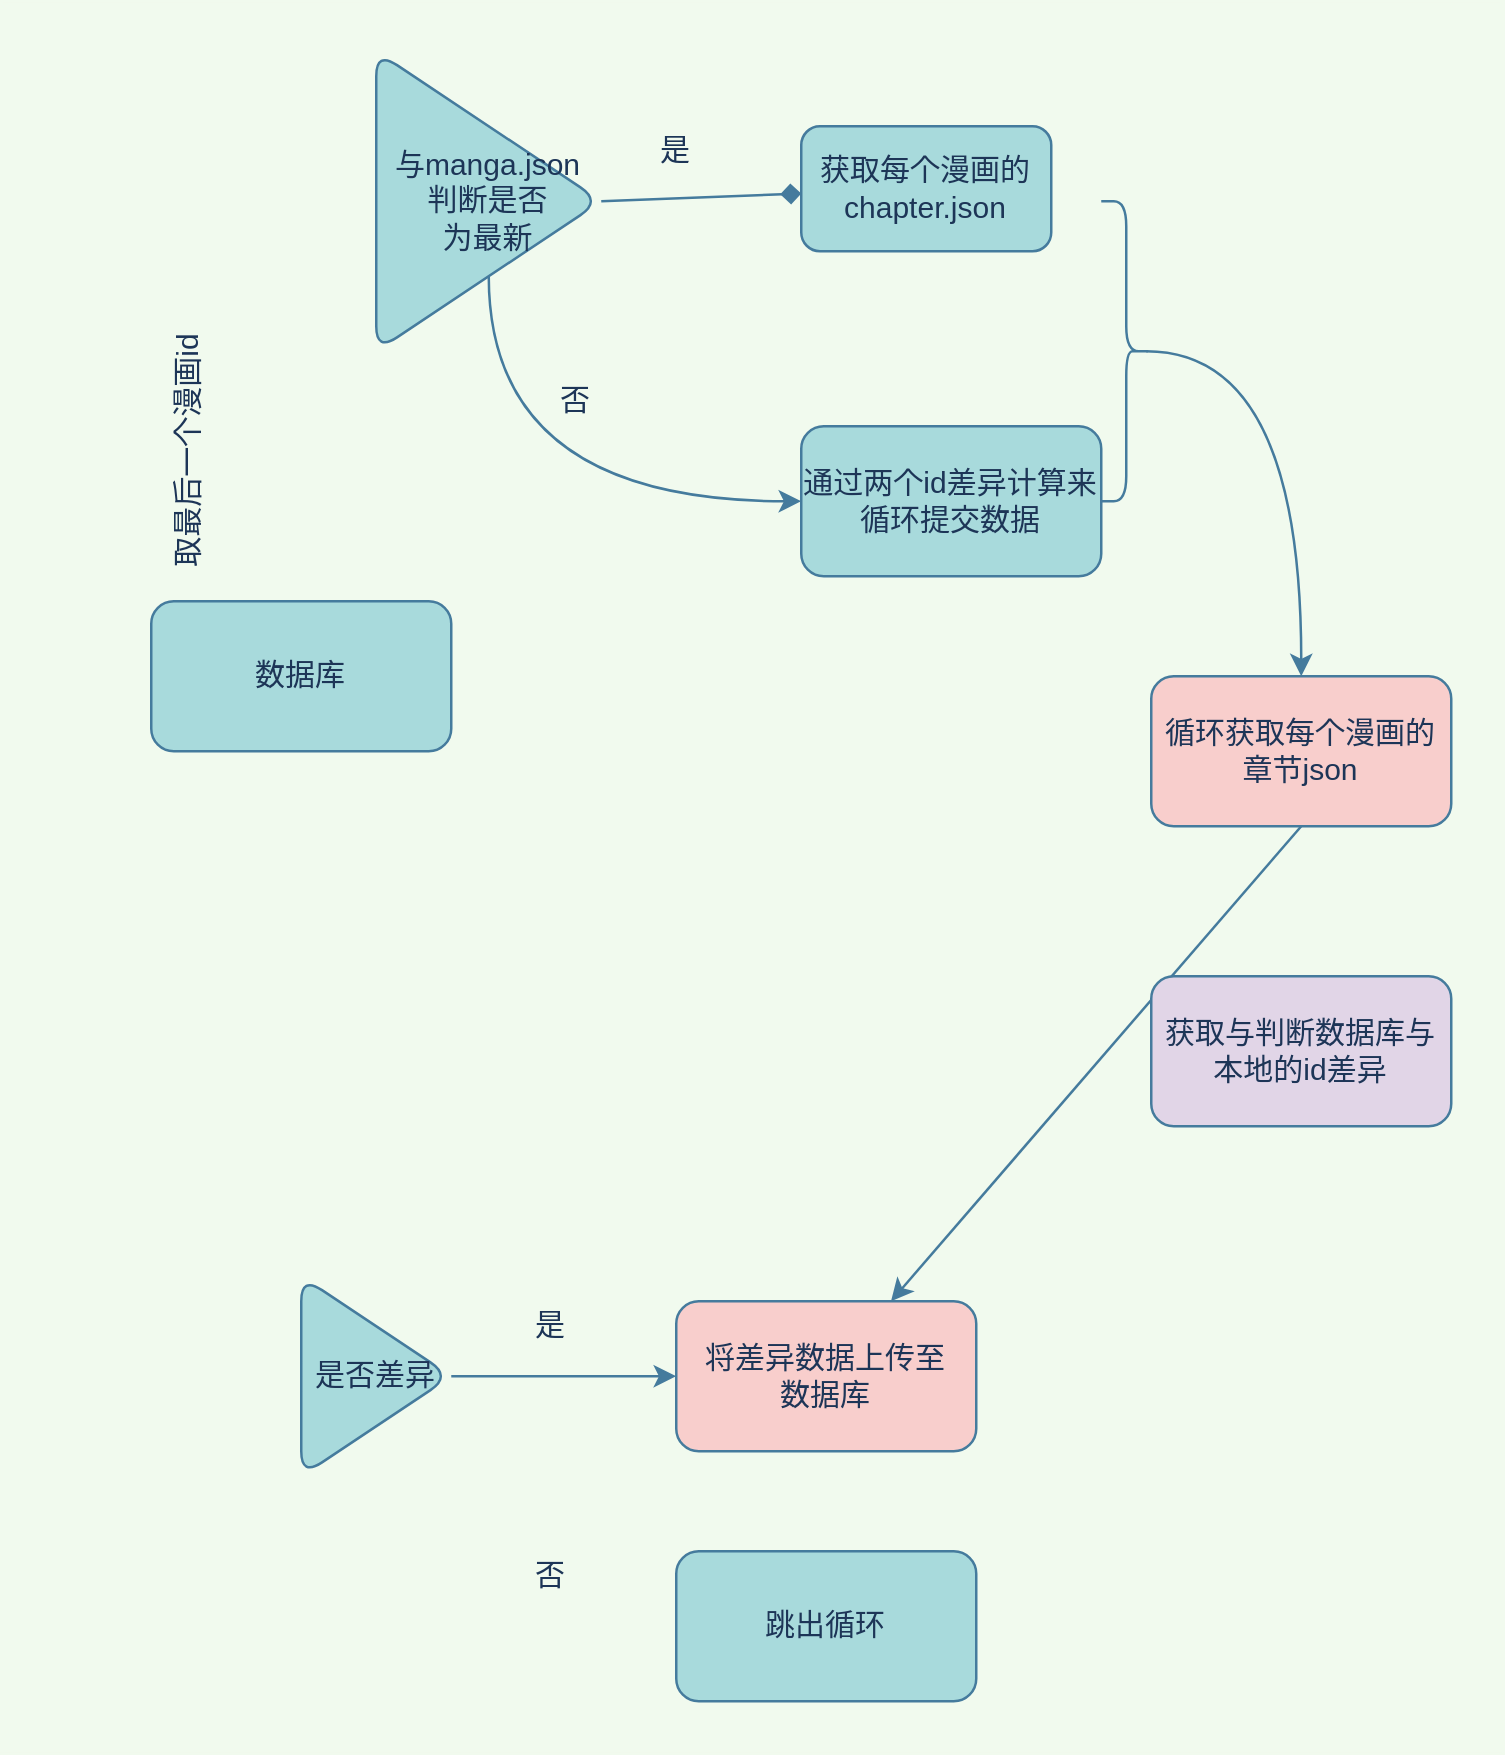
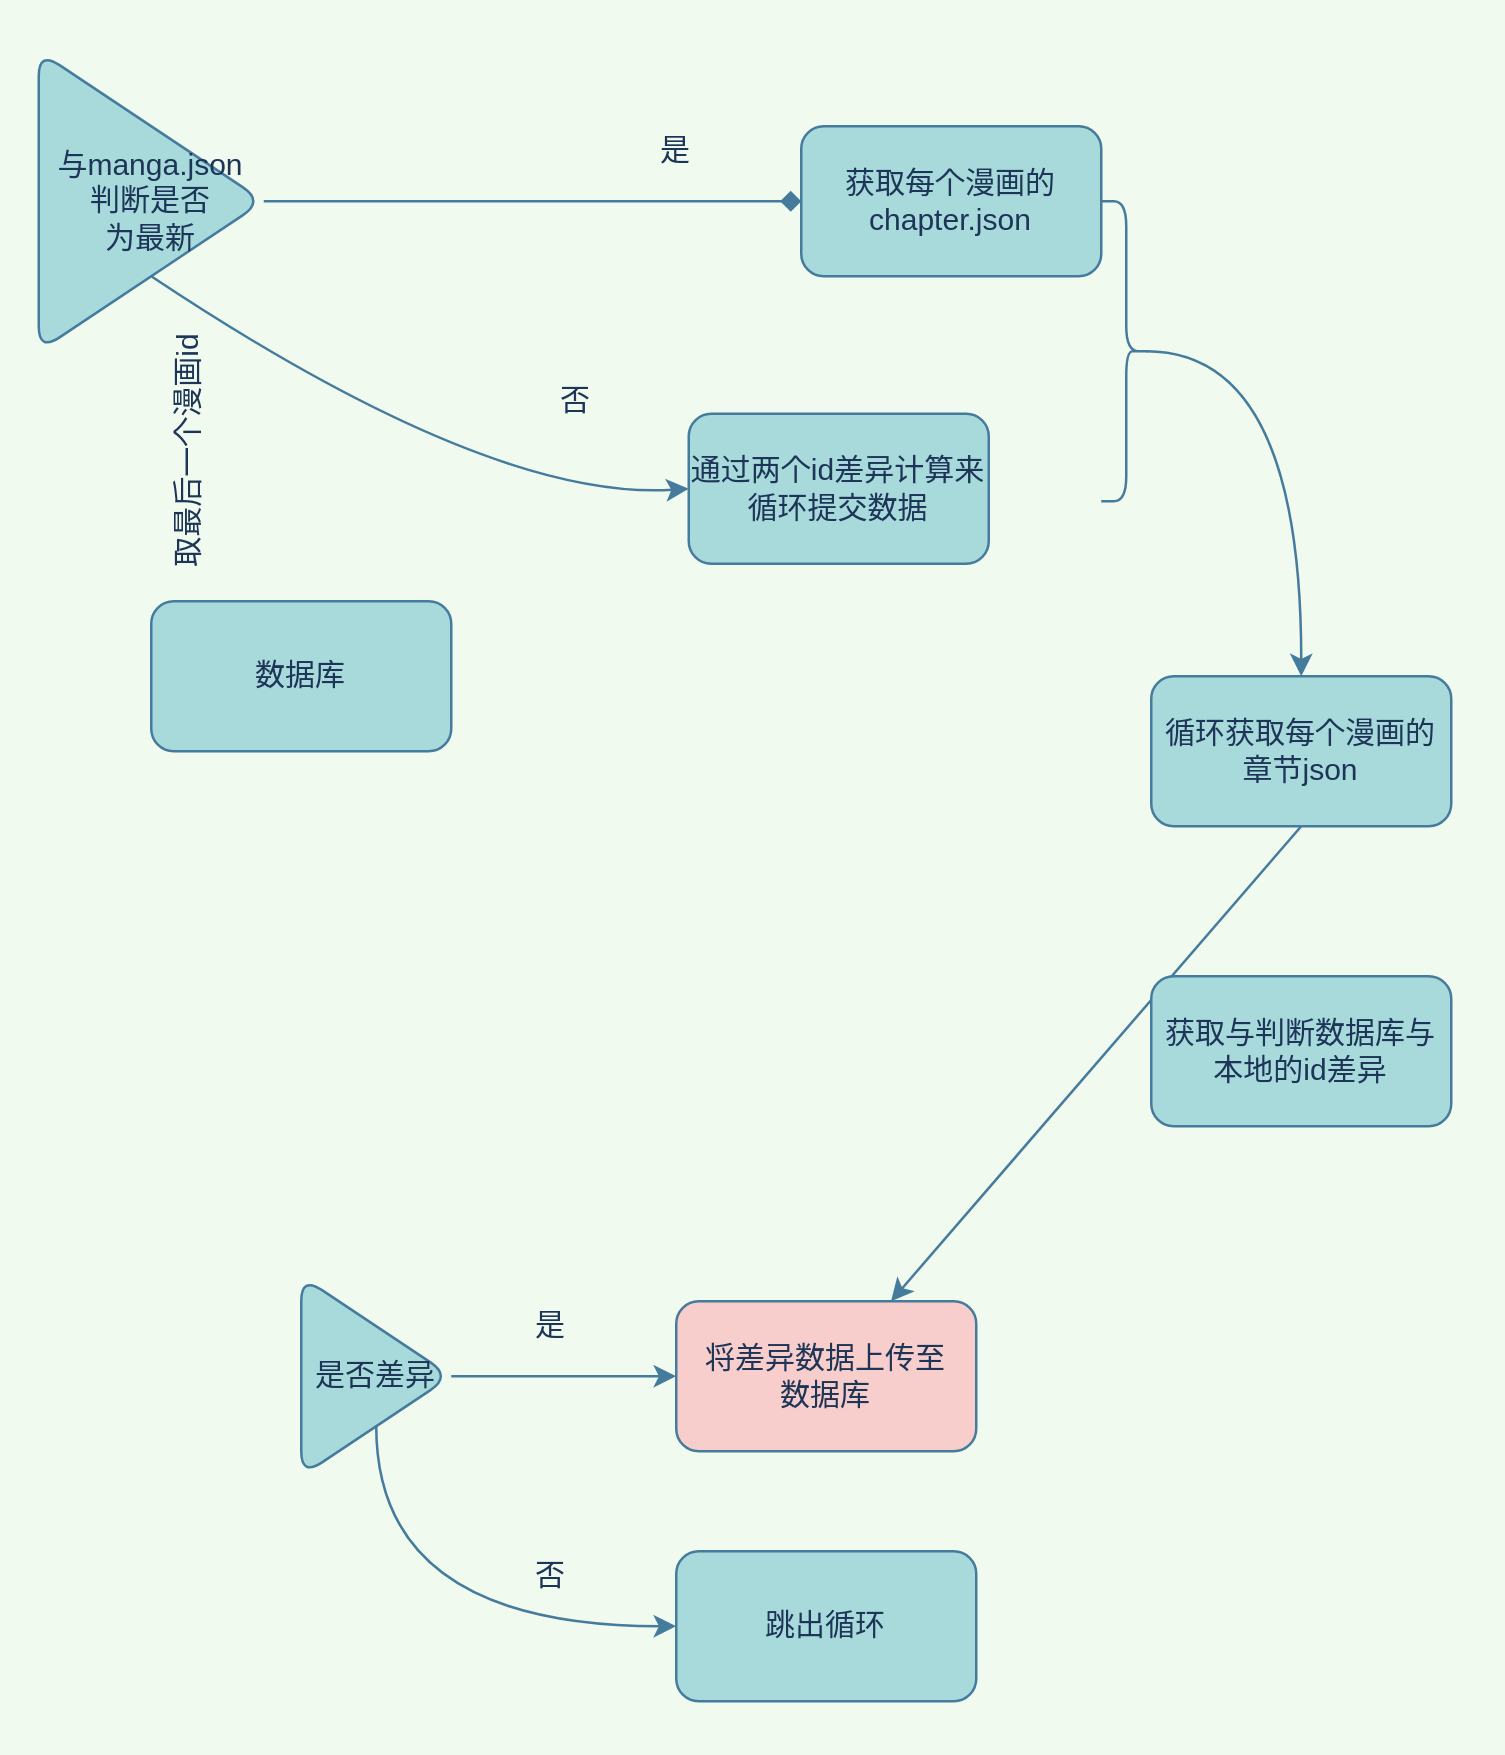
(926, 189) -> (951, 201)
(489, 201) -> (151, 201)
(951, 501) -> (839, 489)
(1301, 751) -> (1301, 751)
(1301, 1051) -> (1301, 1051)
none -> (468, 1588)
